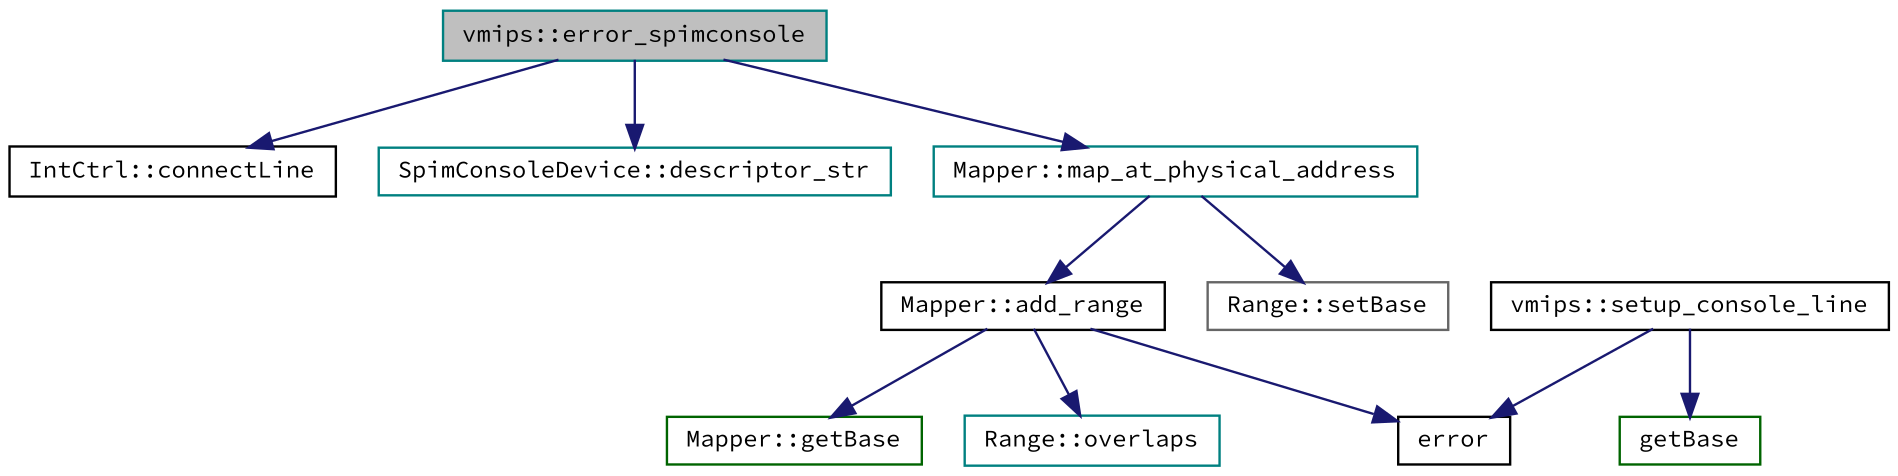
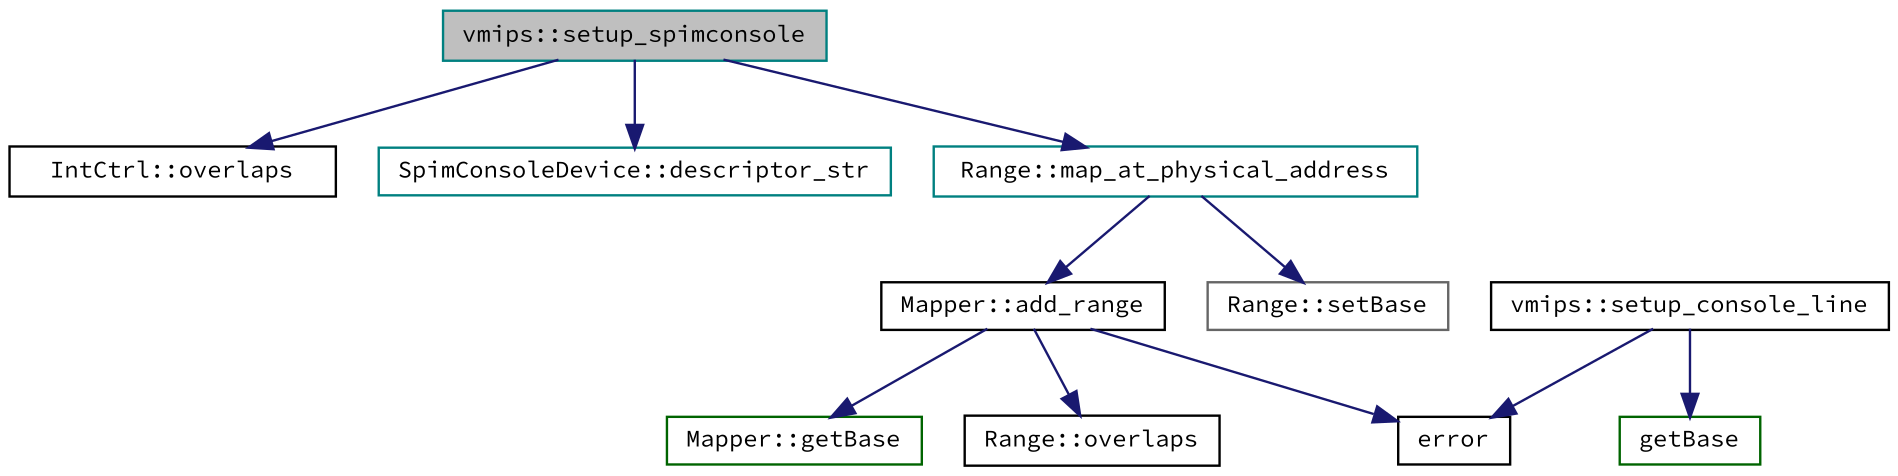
(635, 36) -> (635, 36)
(173, 172) -> (173, 172)
(1175, 172) -> (1175, 172)
(1092, 441) -> (1092, 441)
